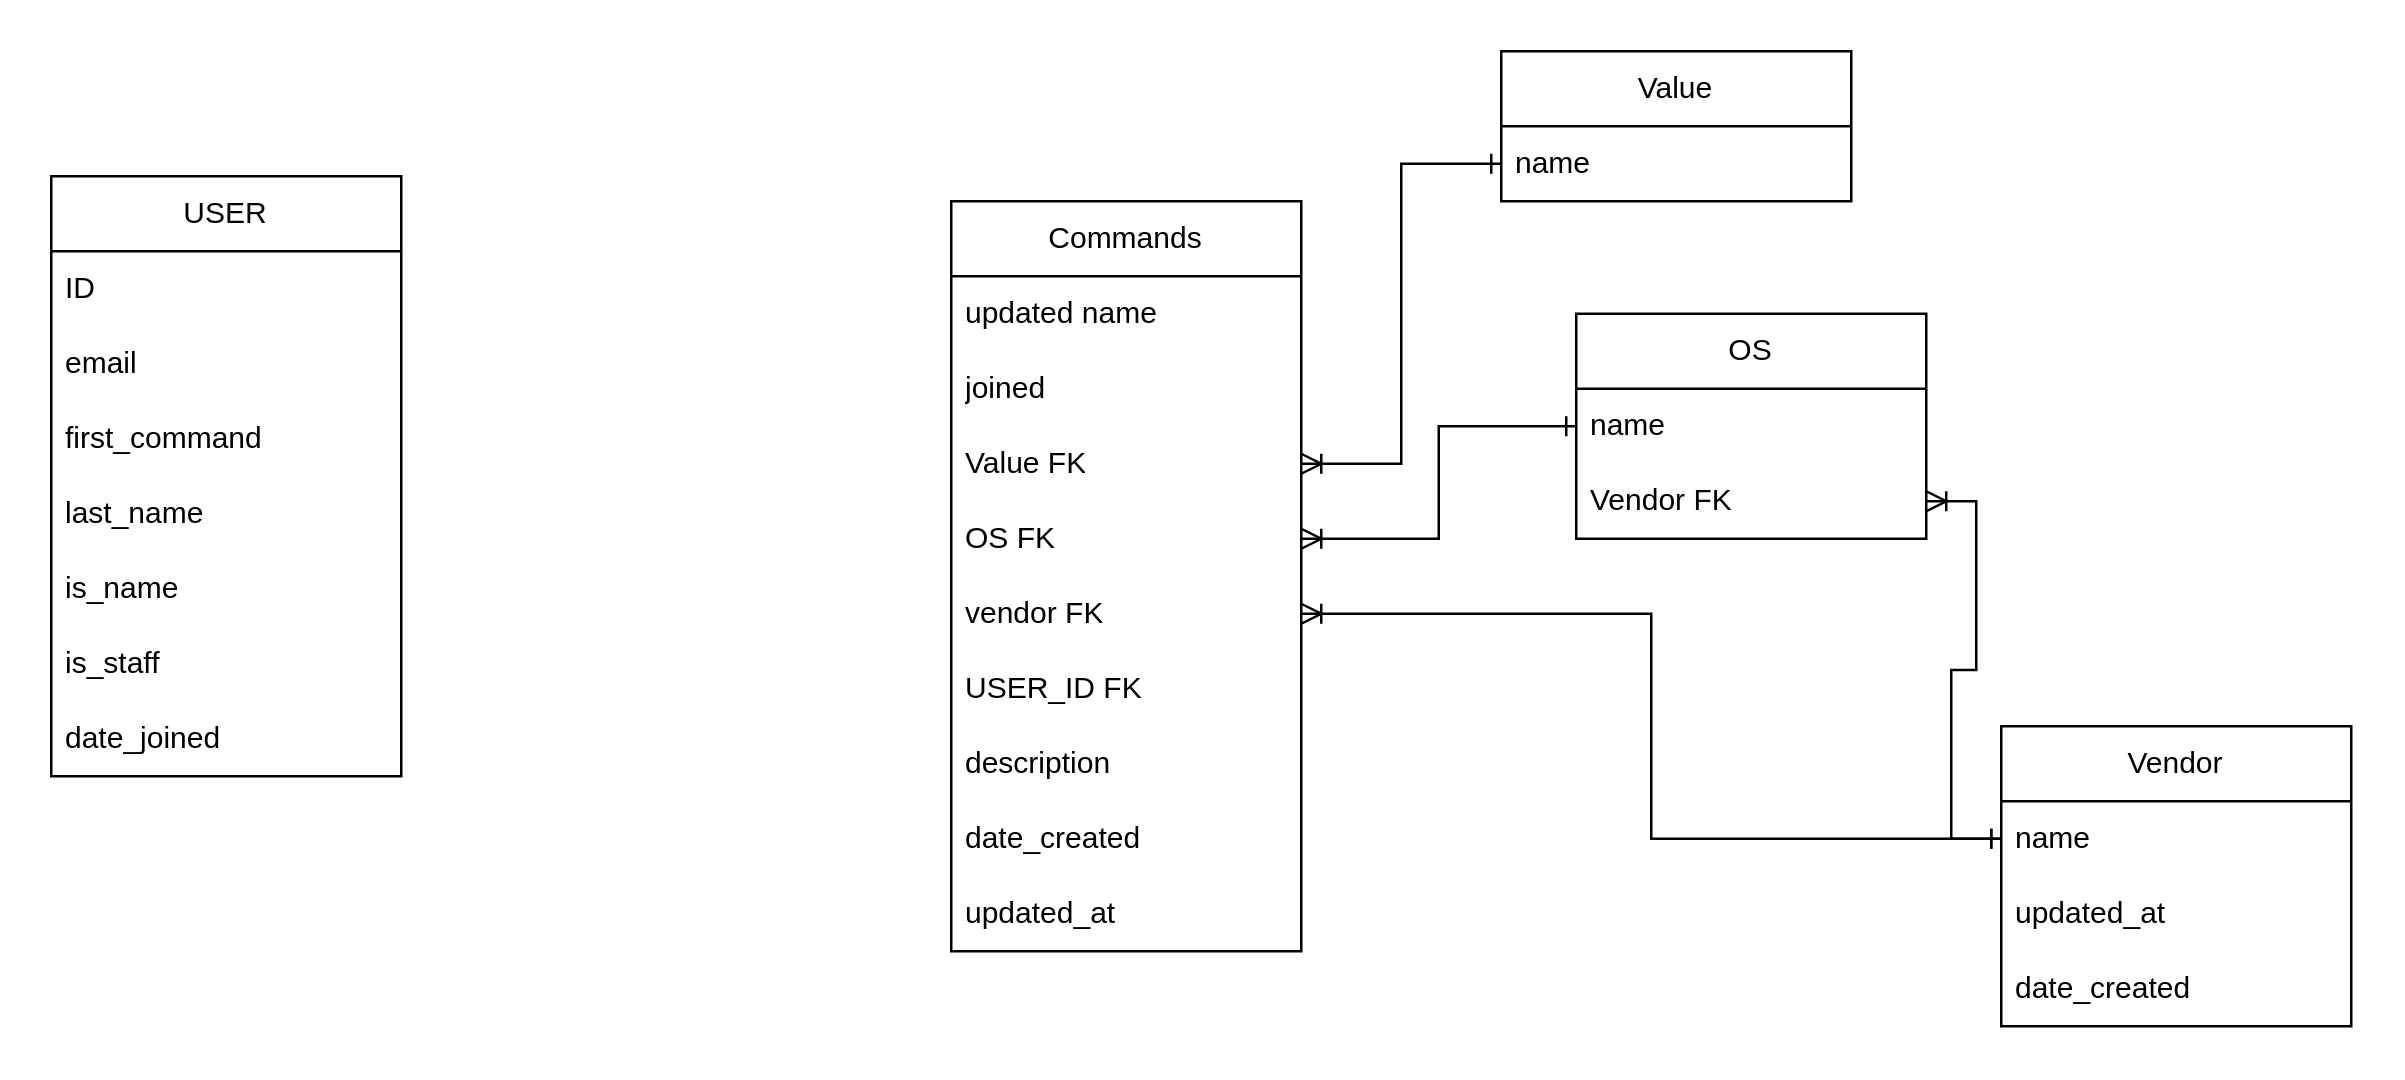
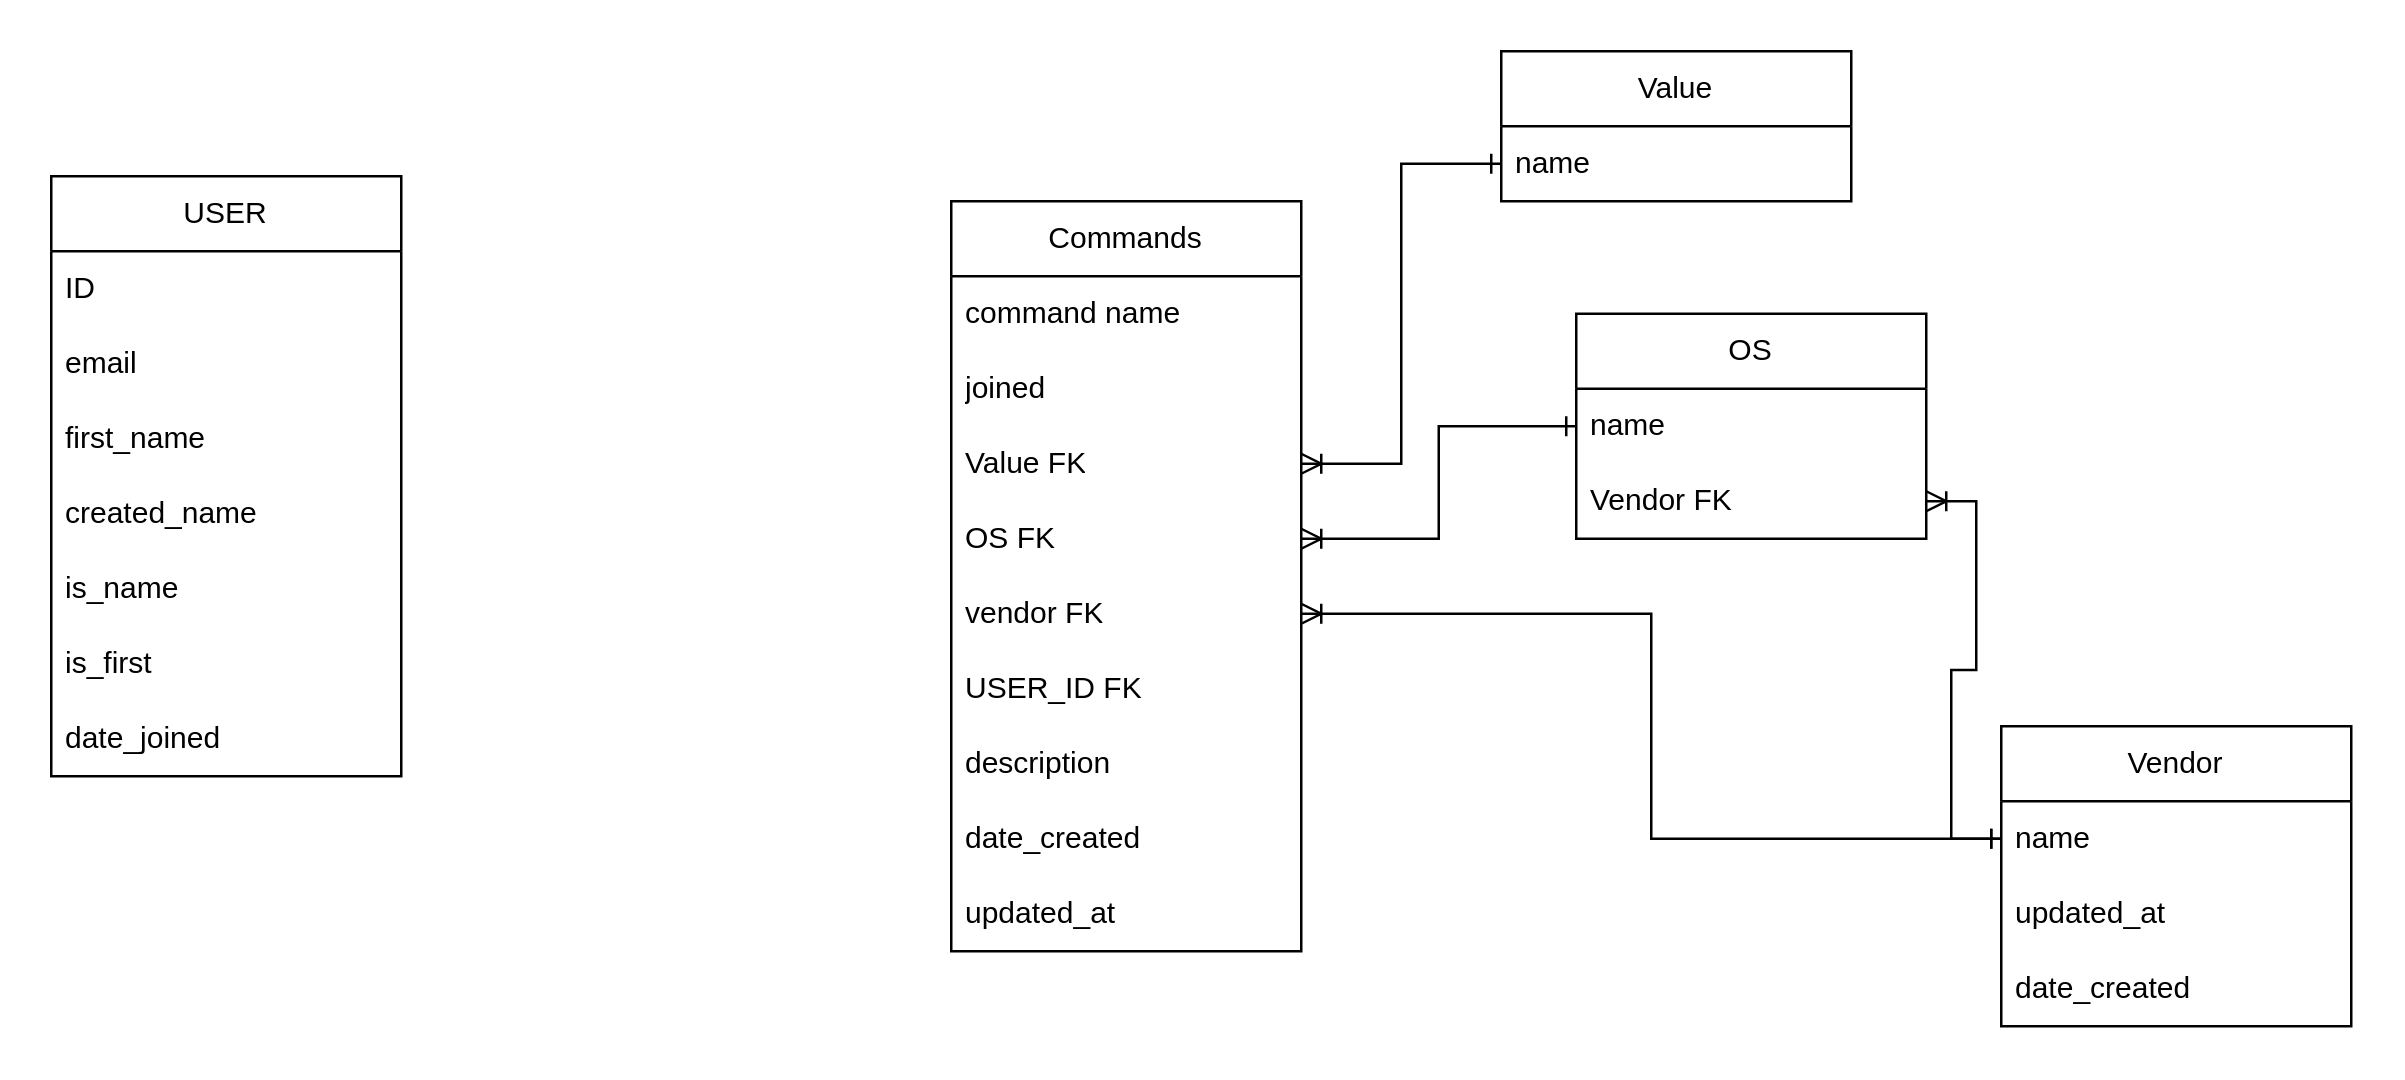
(1063, 314) -> (1063, 314)
(172, 439) -> (146, 439)
(138, 514) -> (167, 514)
(130, 664) -> (126, 664)
